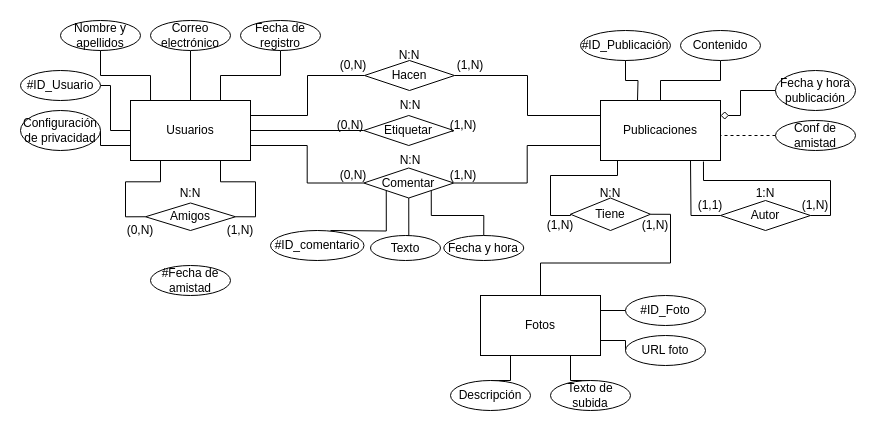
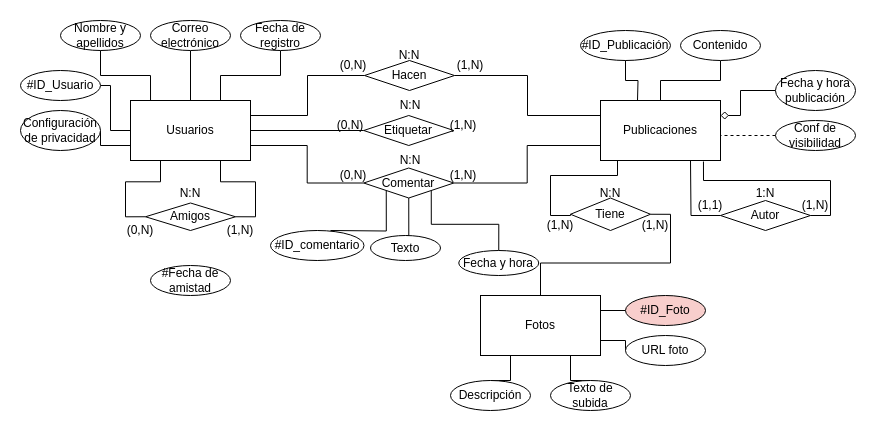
(816, 136) -> (816, 136)
(484, 248) -> (499, 263)
(666, 311) -> (666, 311)
